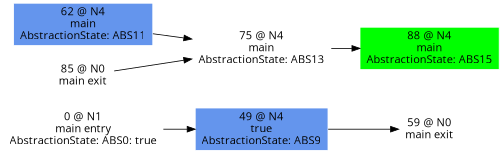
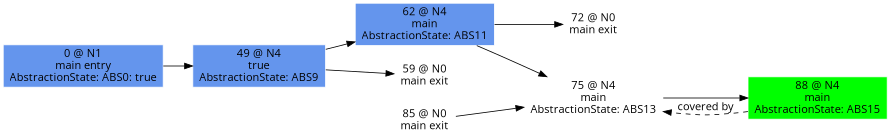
none -> (594, 24)
none -> (337, 47)
none -> (710, 115)
(83, 129) -> (83, 66)
